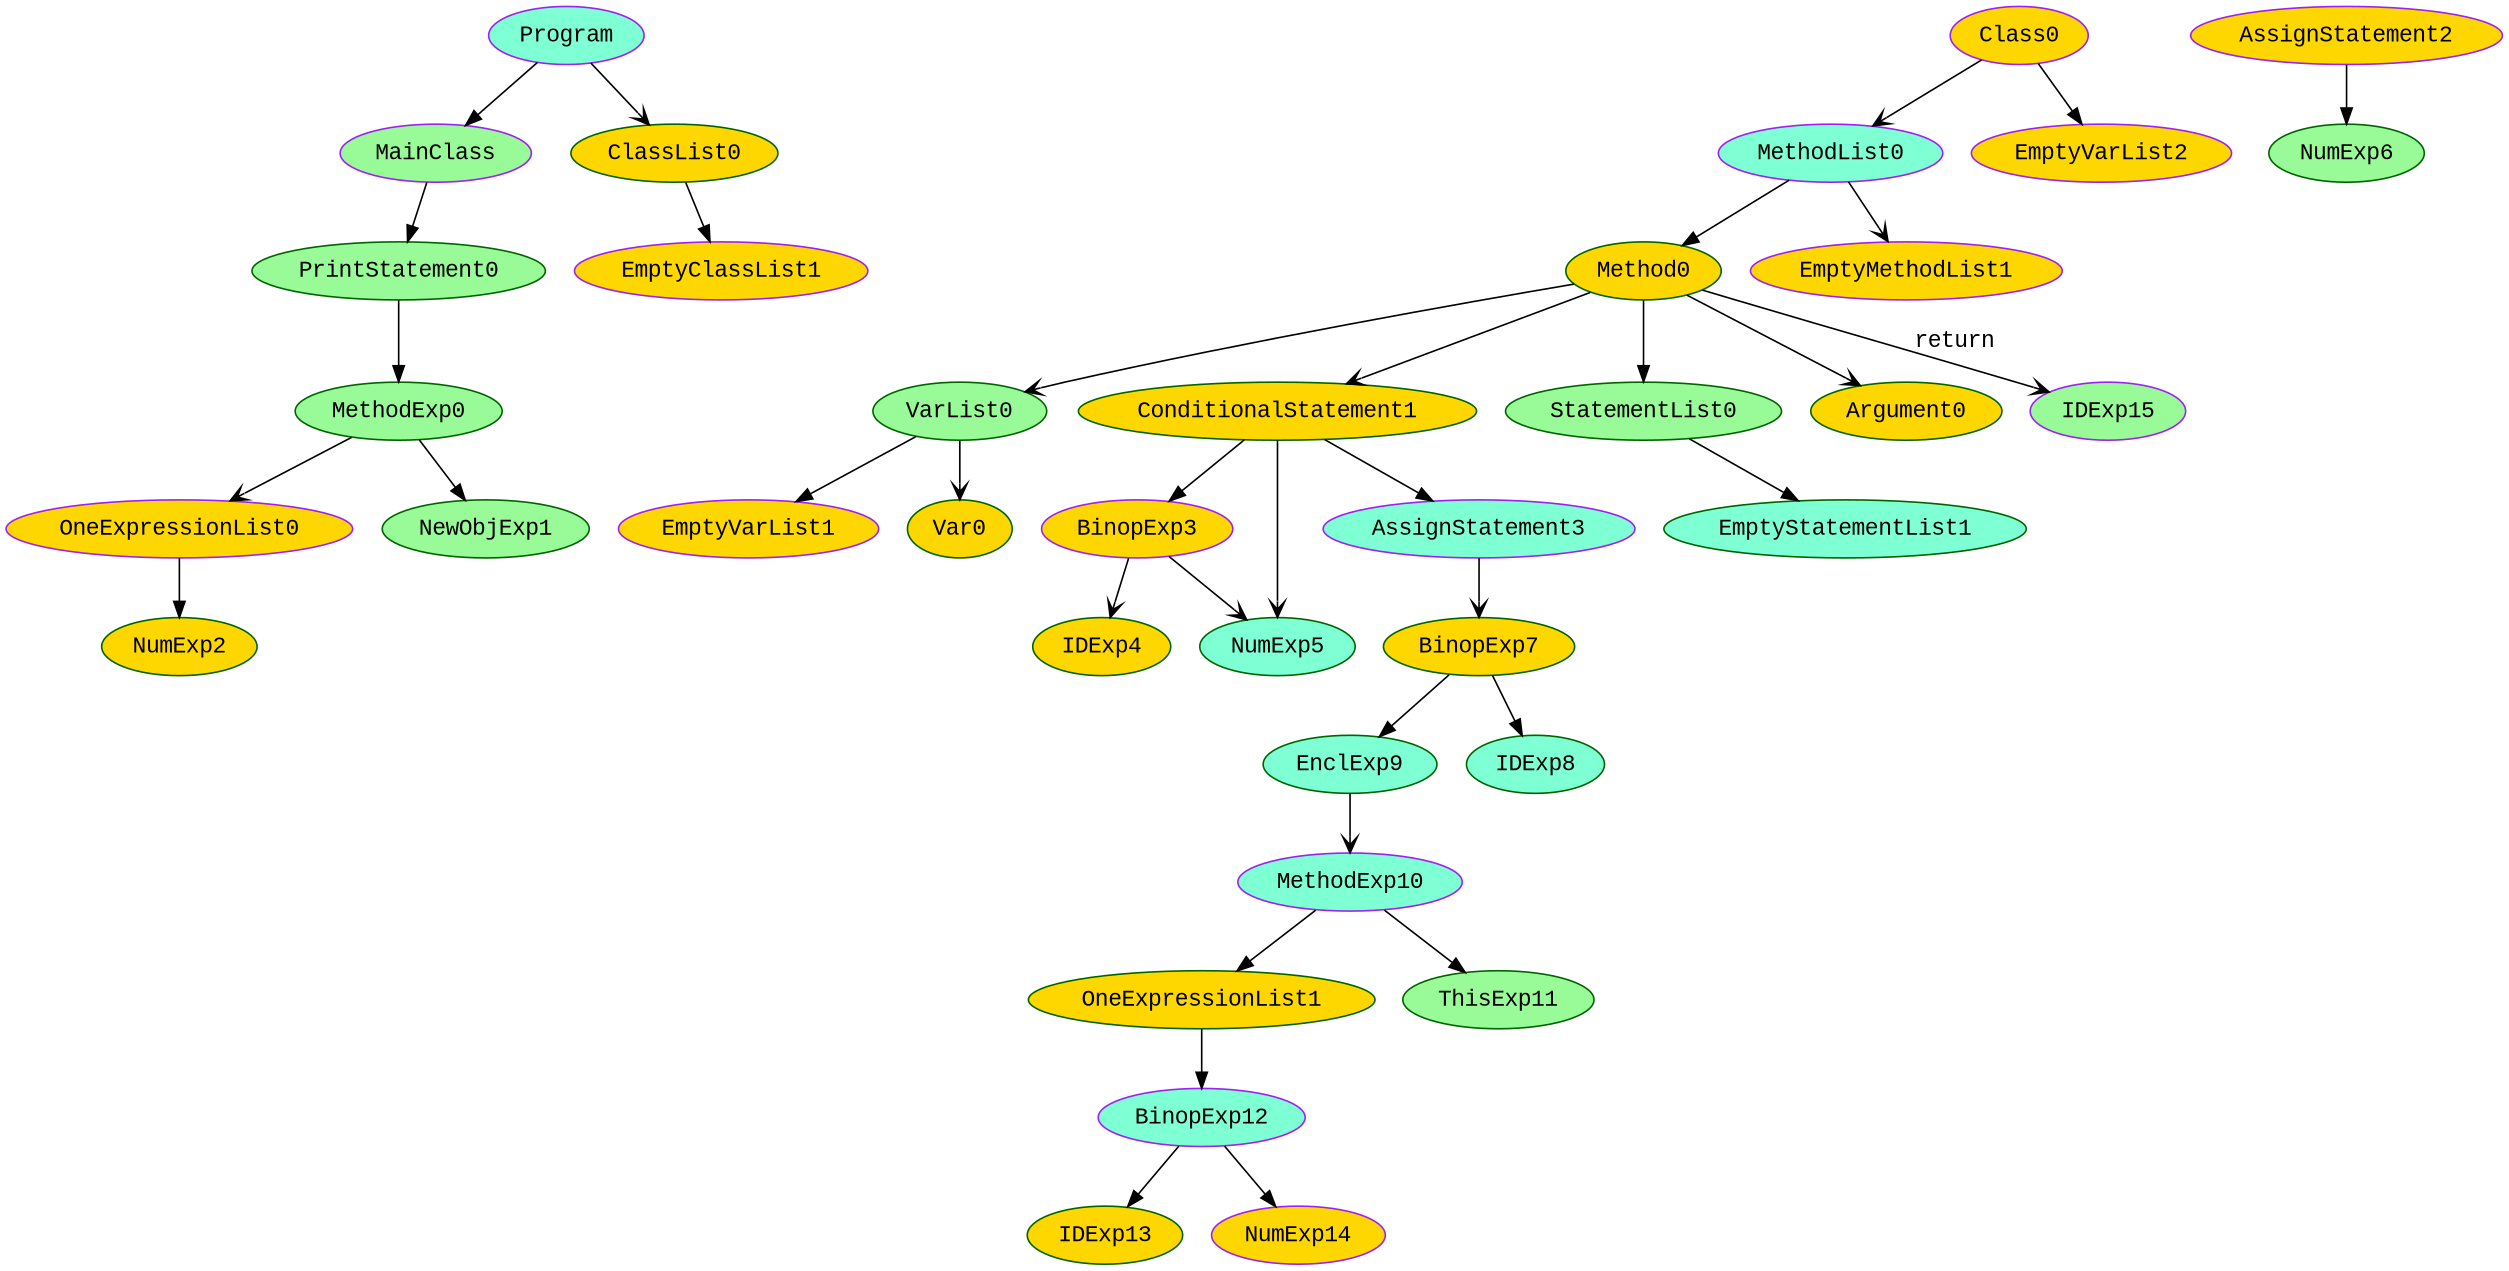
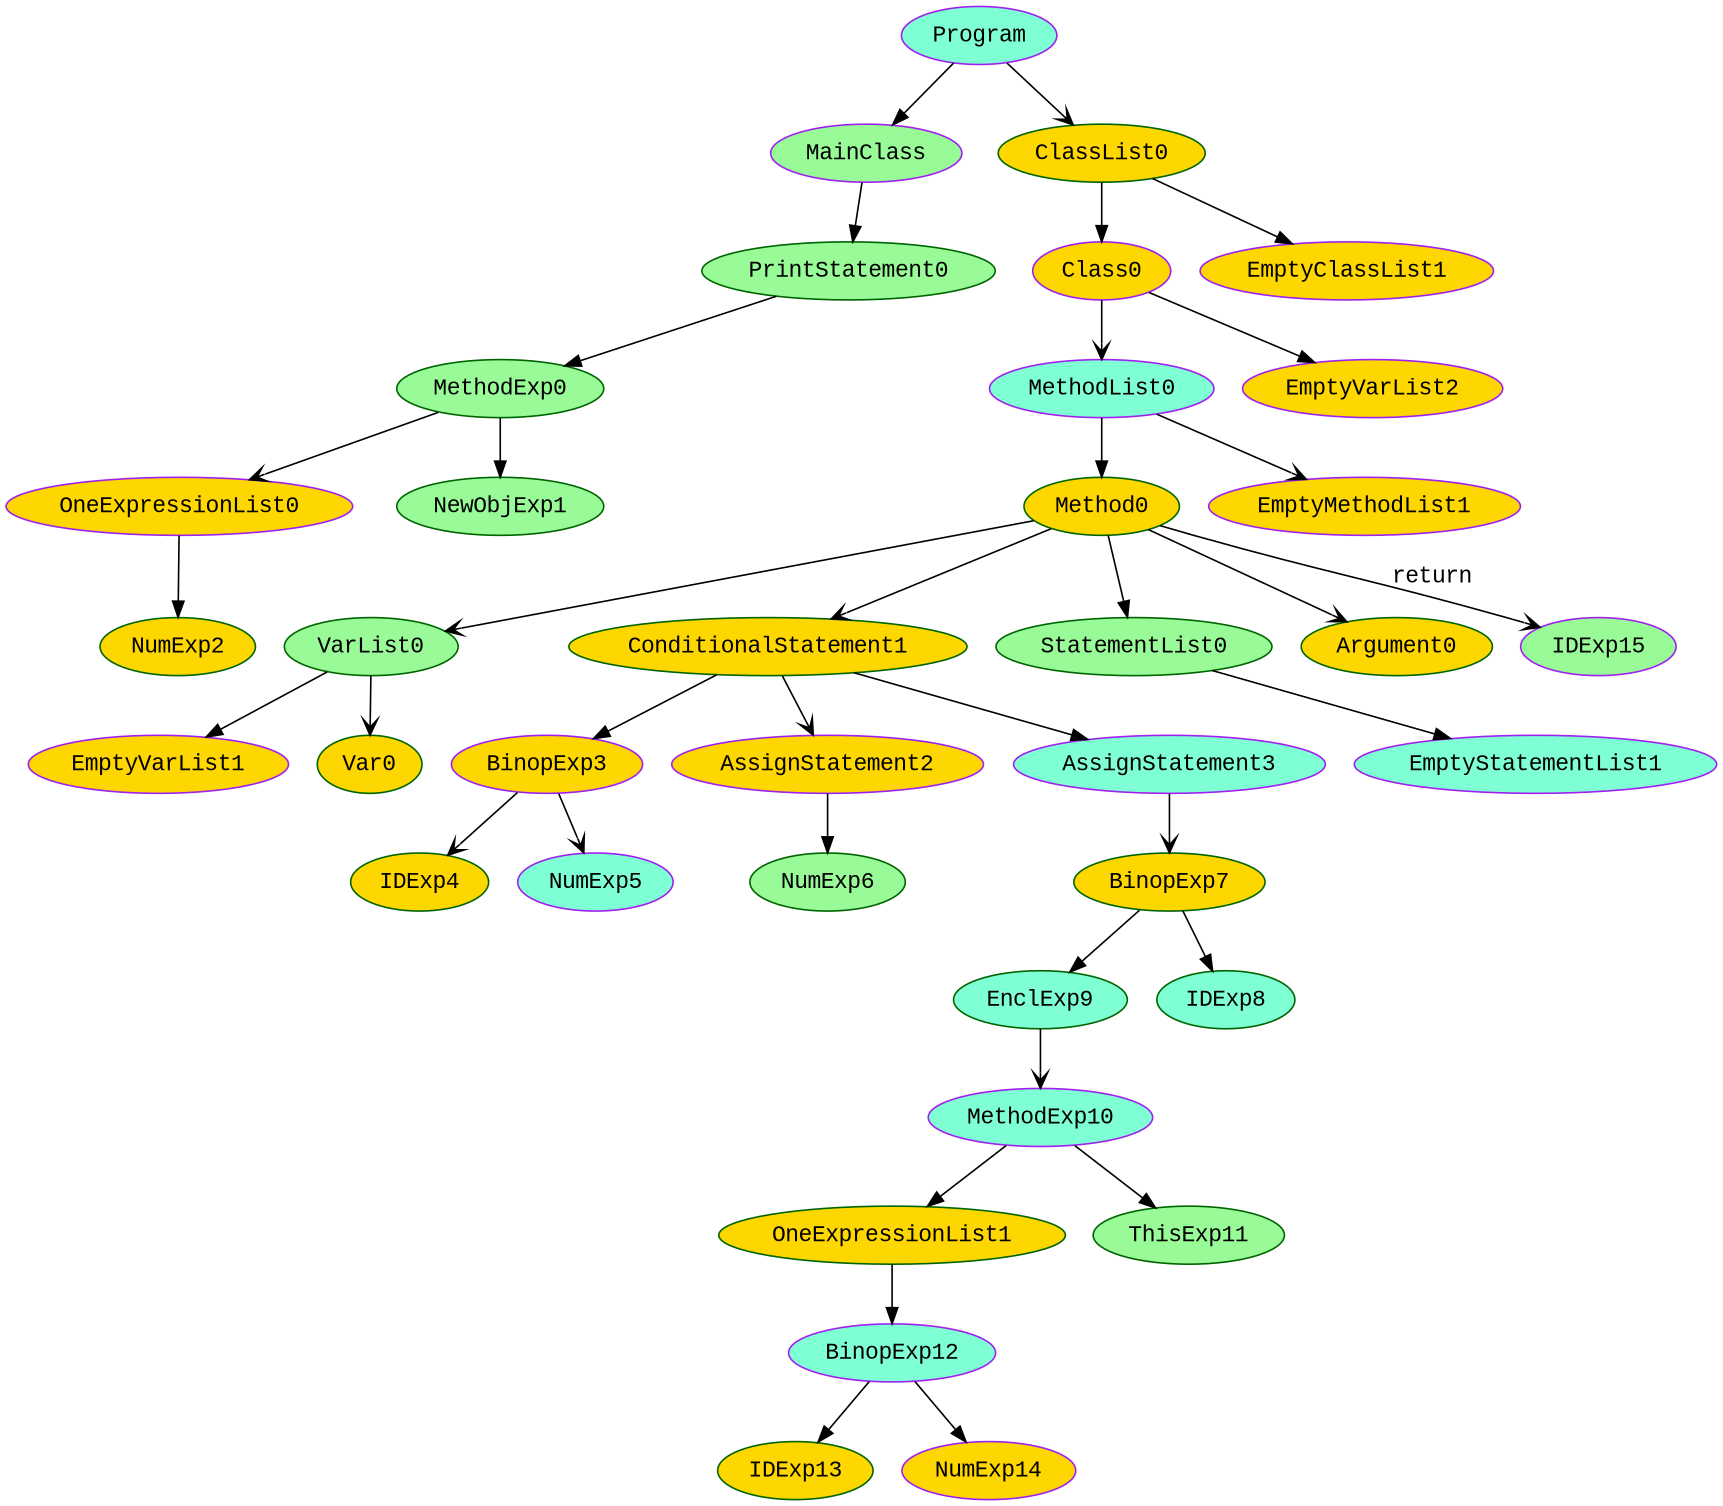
none -> (1102, 204)
(1277, 521) -> (794, 698)
(1845, 529) -> (1535, 764)
(1277, 647) -> (595, 882)
